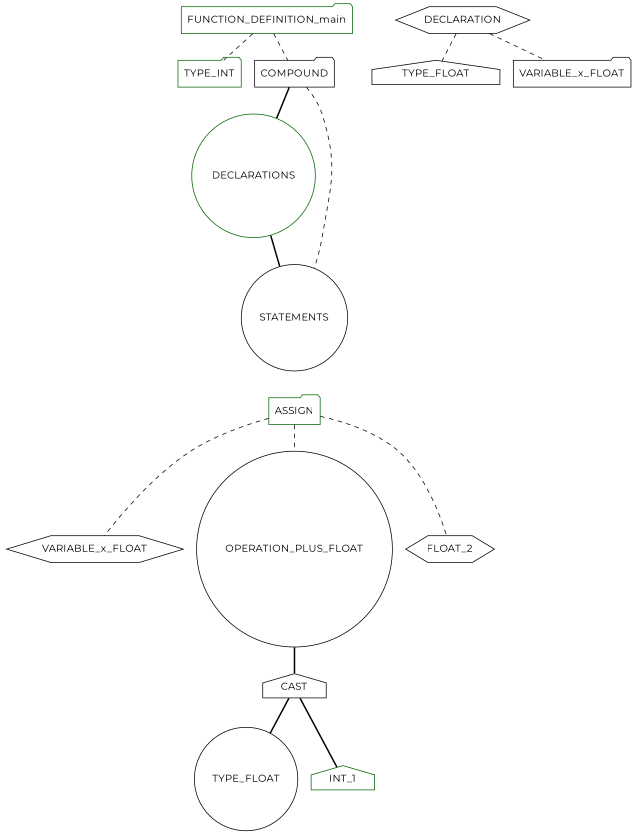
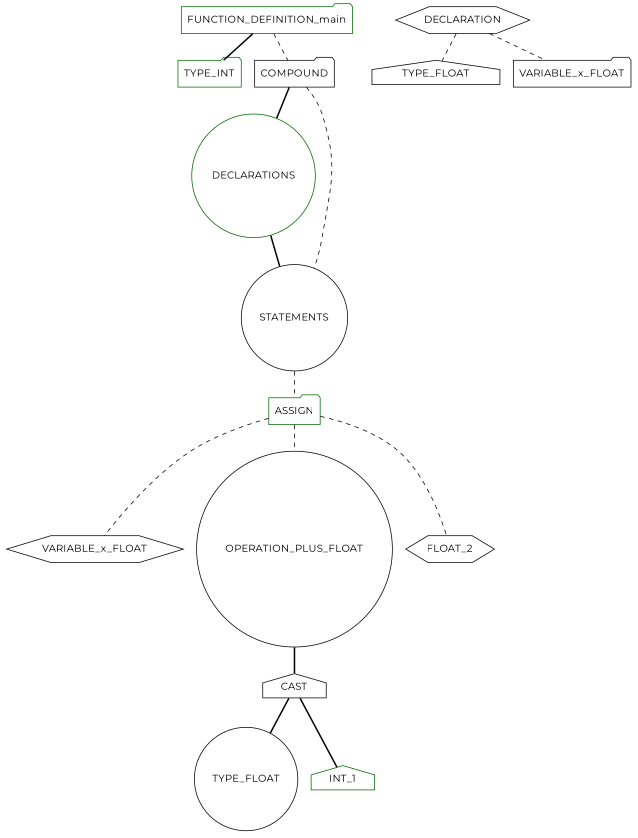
(238, 47) -> (238, 47)
none -> (294, 384)
